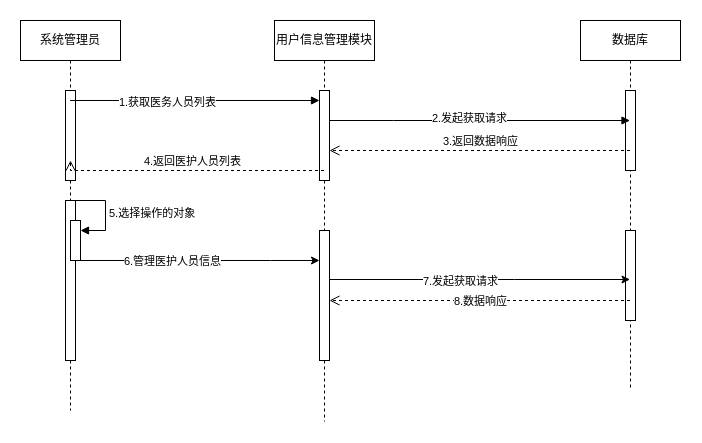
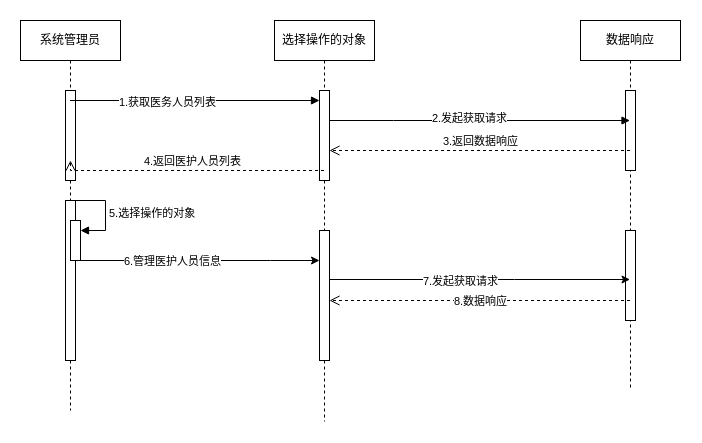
(325, 41) -> (325, 41)
(631, 41) -> (631, 41)
